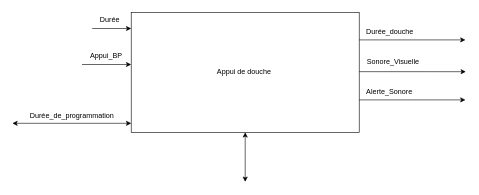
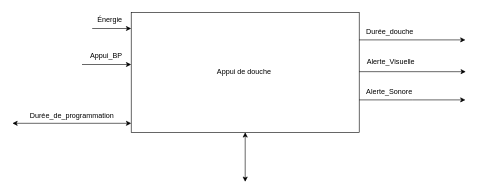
(110, 20) -> (110, 20)
(394, 62) -> (393, 62)
